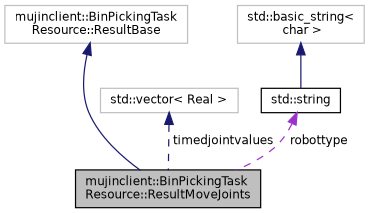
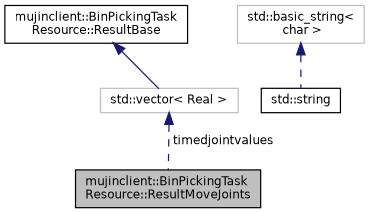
(96, 24) -> (96, 24)
(301, 72) -> (301, 72)
(93, 121) -> (141, 70)
(268, 153) -> none
